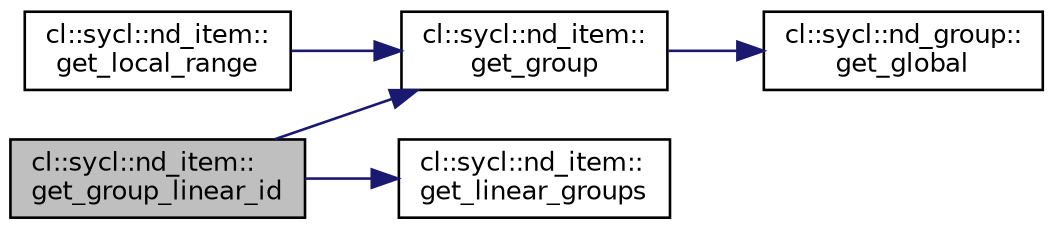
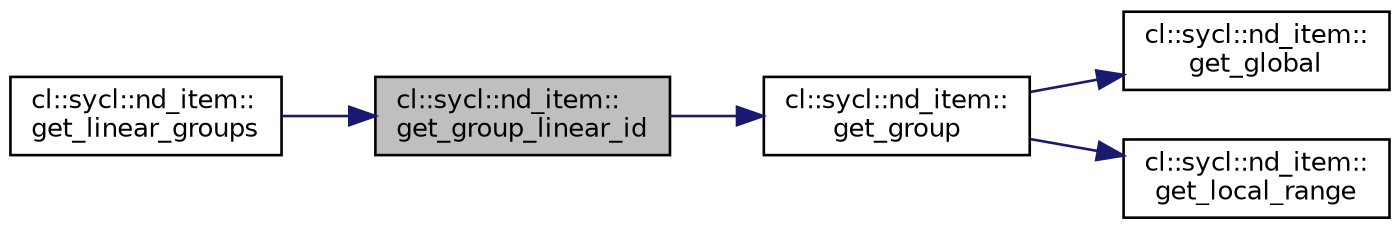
(333, 51) -> (1064, 145)
(903, 51) -> (1257, 51)
(338, 179) -> (315, 116)
